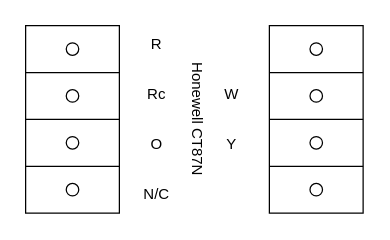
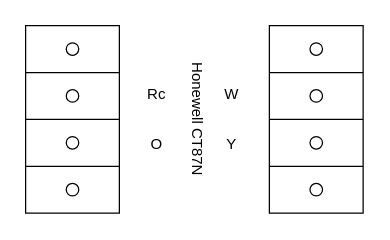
(157, 44) -> none
(157, 194) -> none
